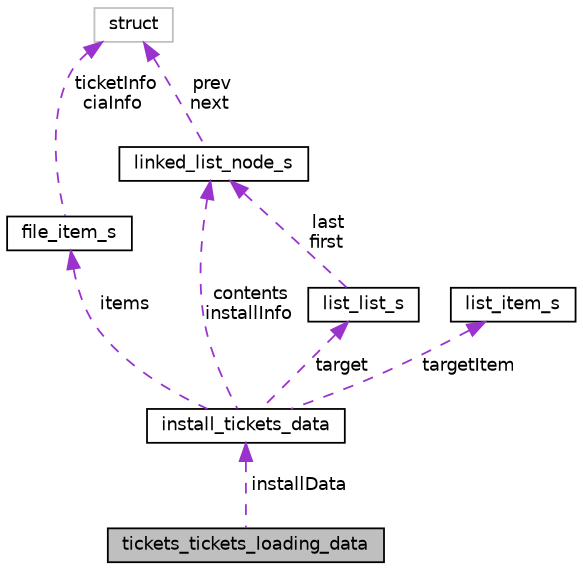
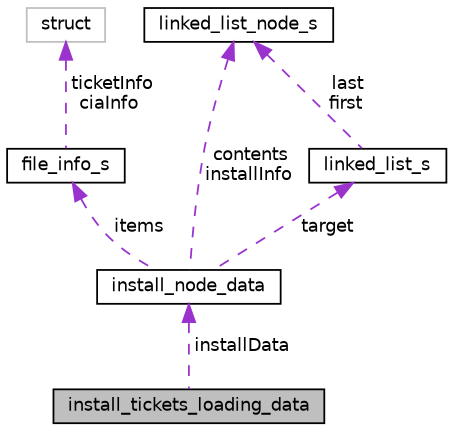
(180, 102) -> none
(69, 233) -> (66, 166)
(364, 305) -> (378, 166)
(513, 305) -> none
(246, 426) -> (189, 287)
(246, 545) -> (189, 406)
